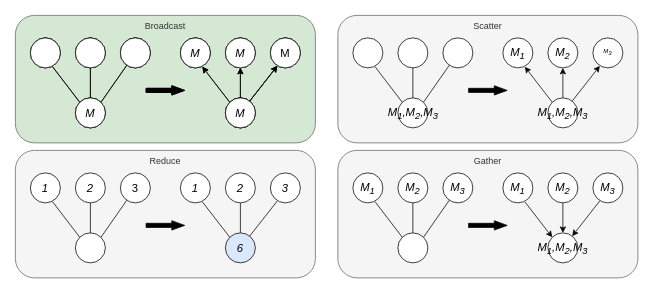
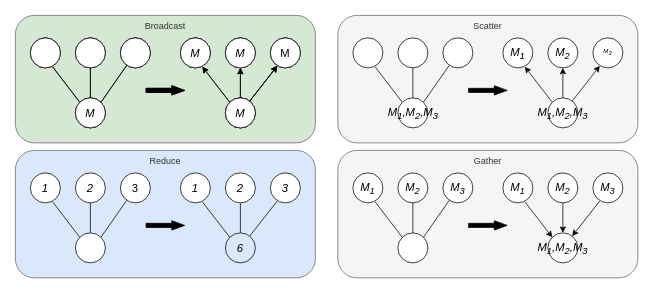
(165, 214) -> (165, 214)
